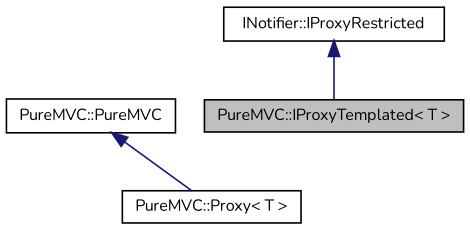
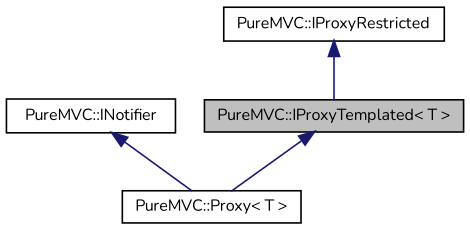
(334, 24) -> (334, 24)
(91, 116) -> (91, 116)
none -> (266, 166)
